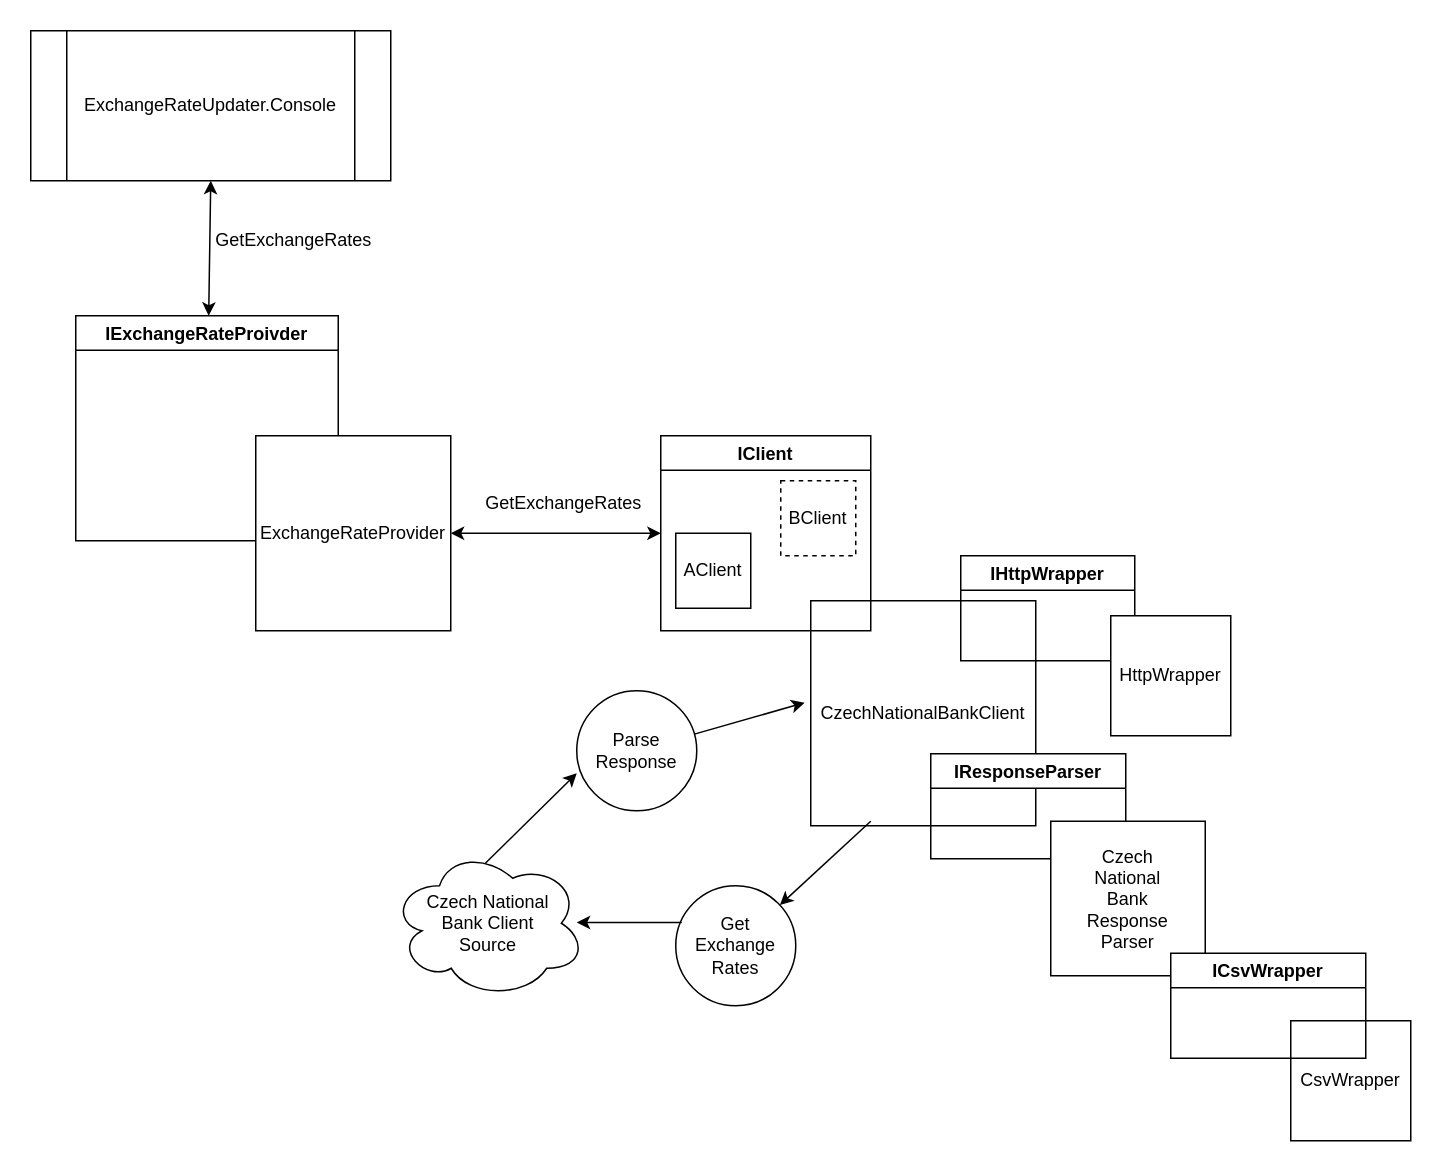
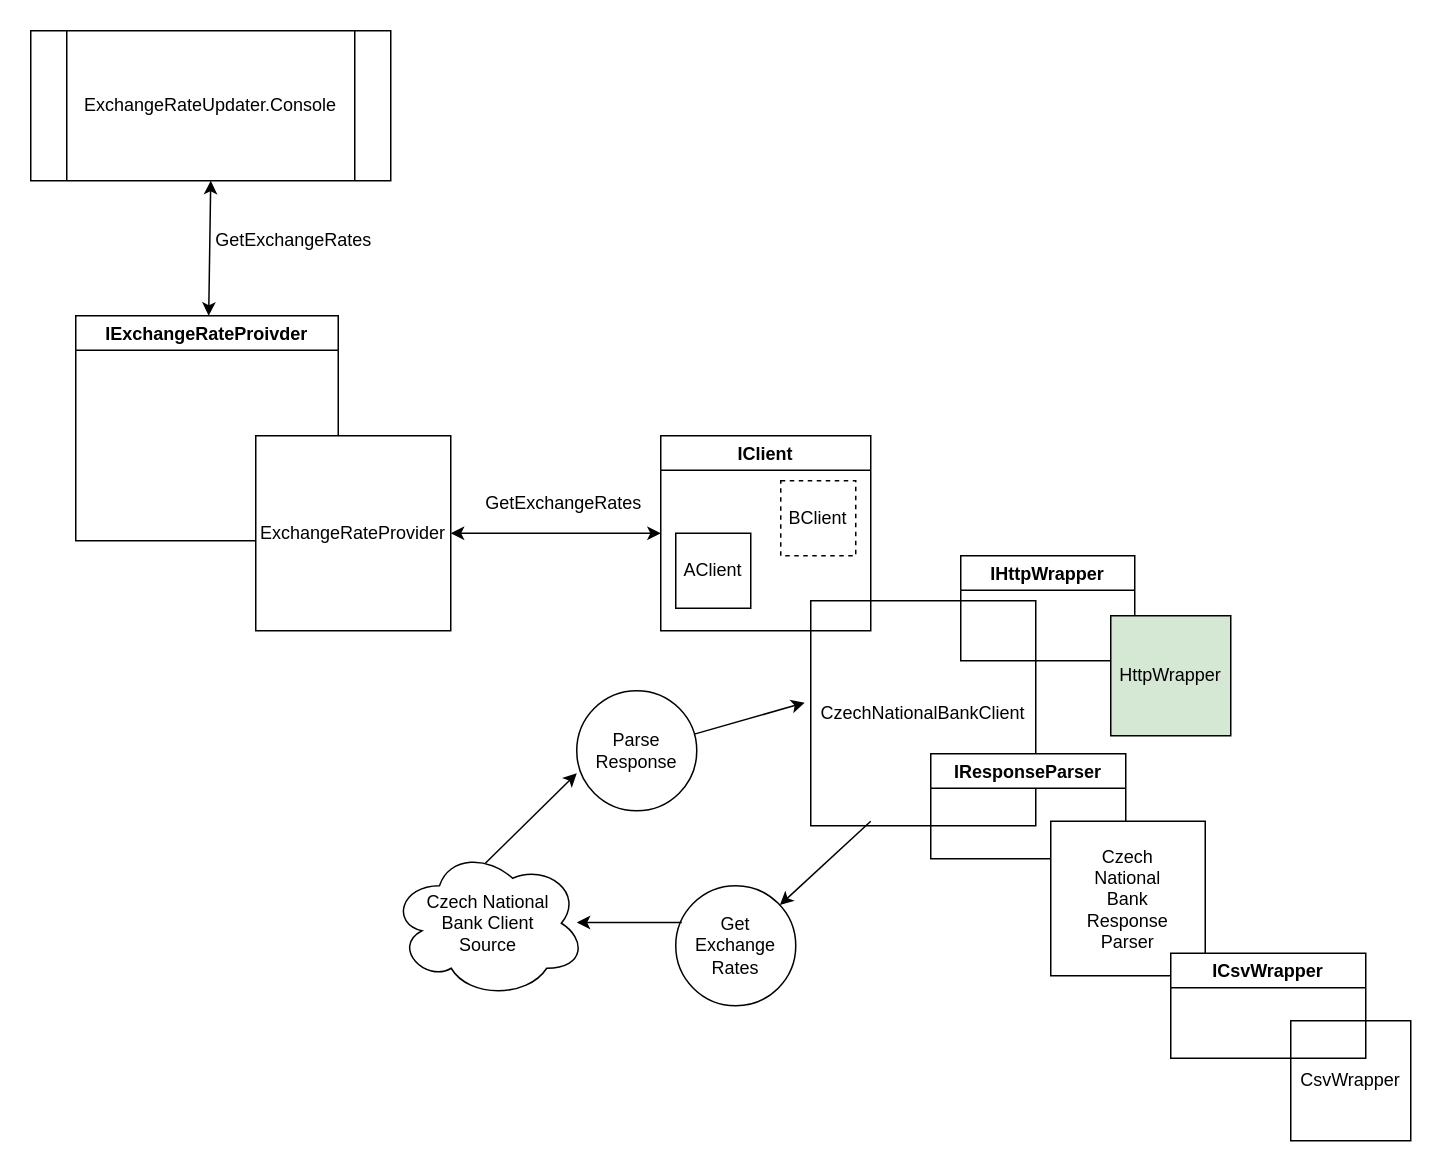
(1171, 676) -> (1171, 676)
